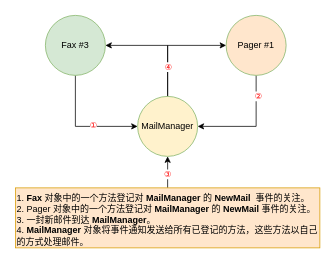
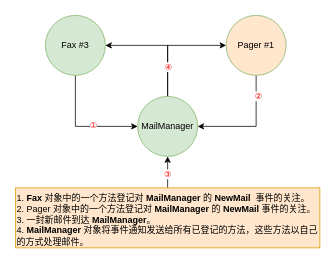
(168, 126) -> (168, 126)
